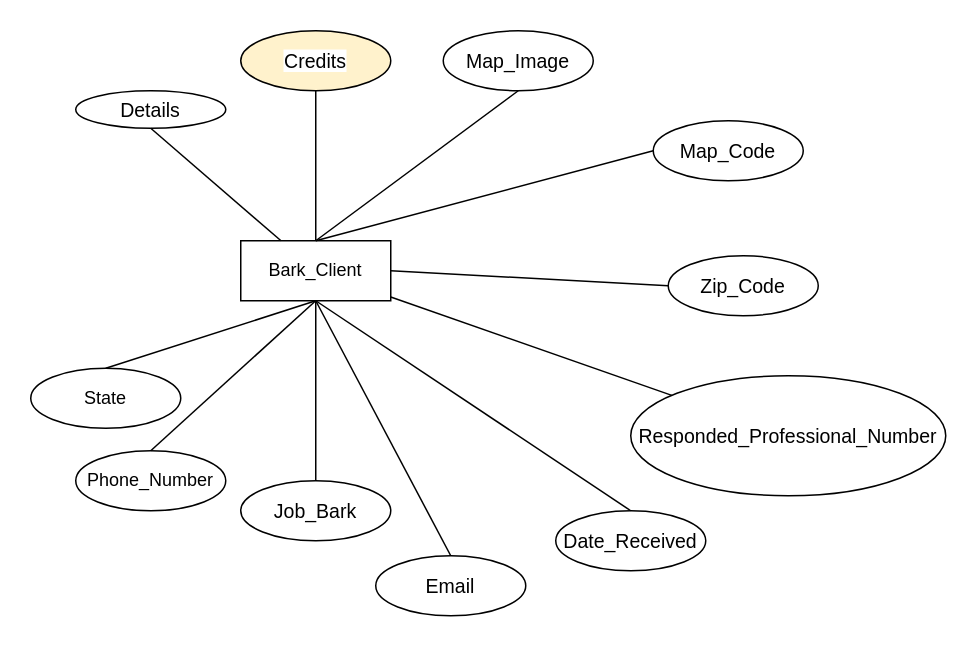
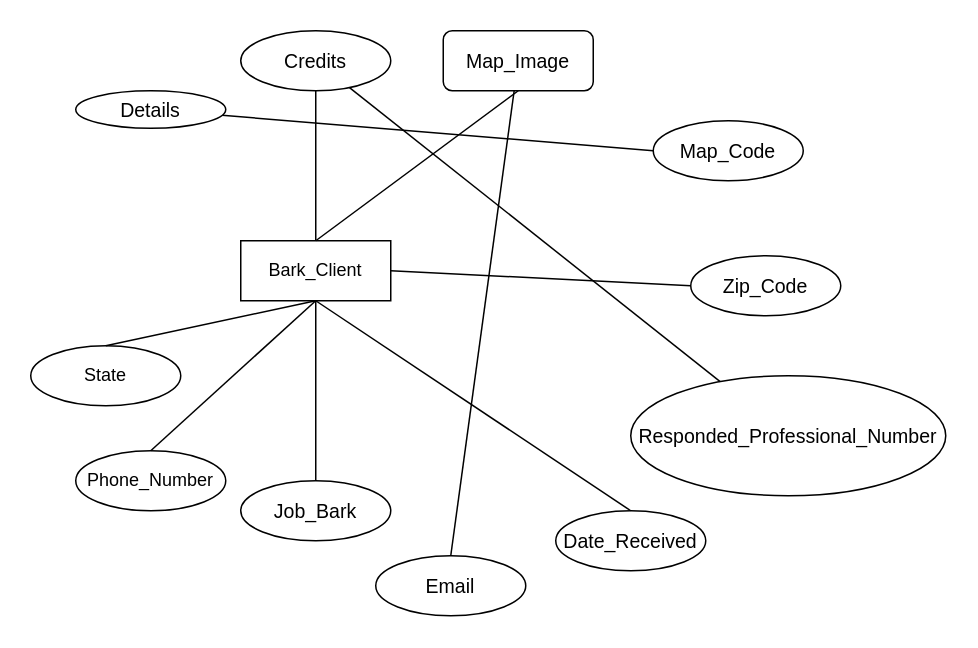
(316, 61) -> (316, 61)
(518, 61) -> (518, 61)
(216, 185) -> none
(483, 196) -> (531, 141)
(743, 286) -> (766, 286)
(532, 346) -> (469, 183)
(106, 398) -> (106, 376)
(384, 430) -> (482, 326)
